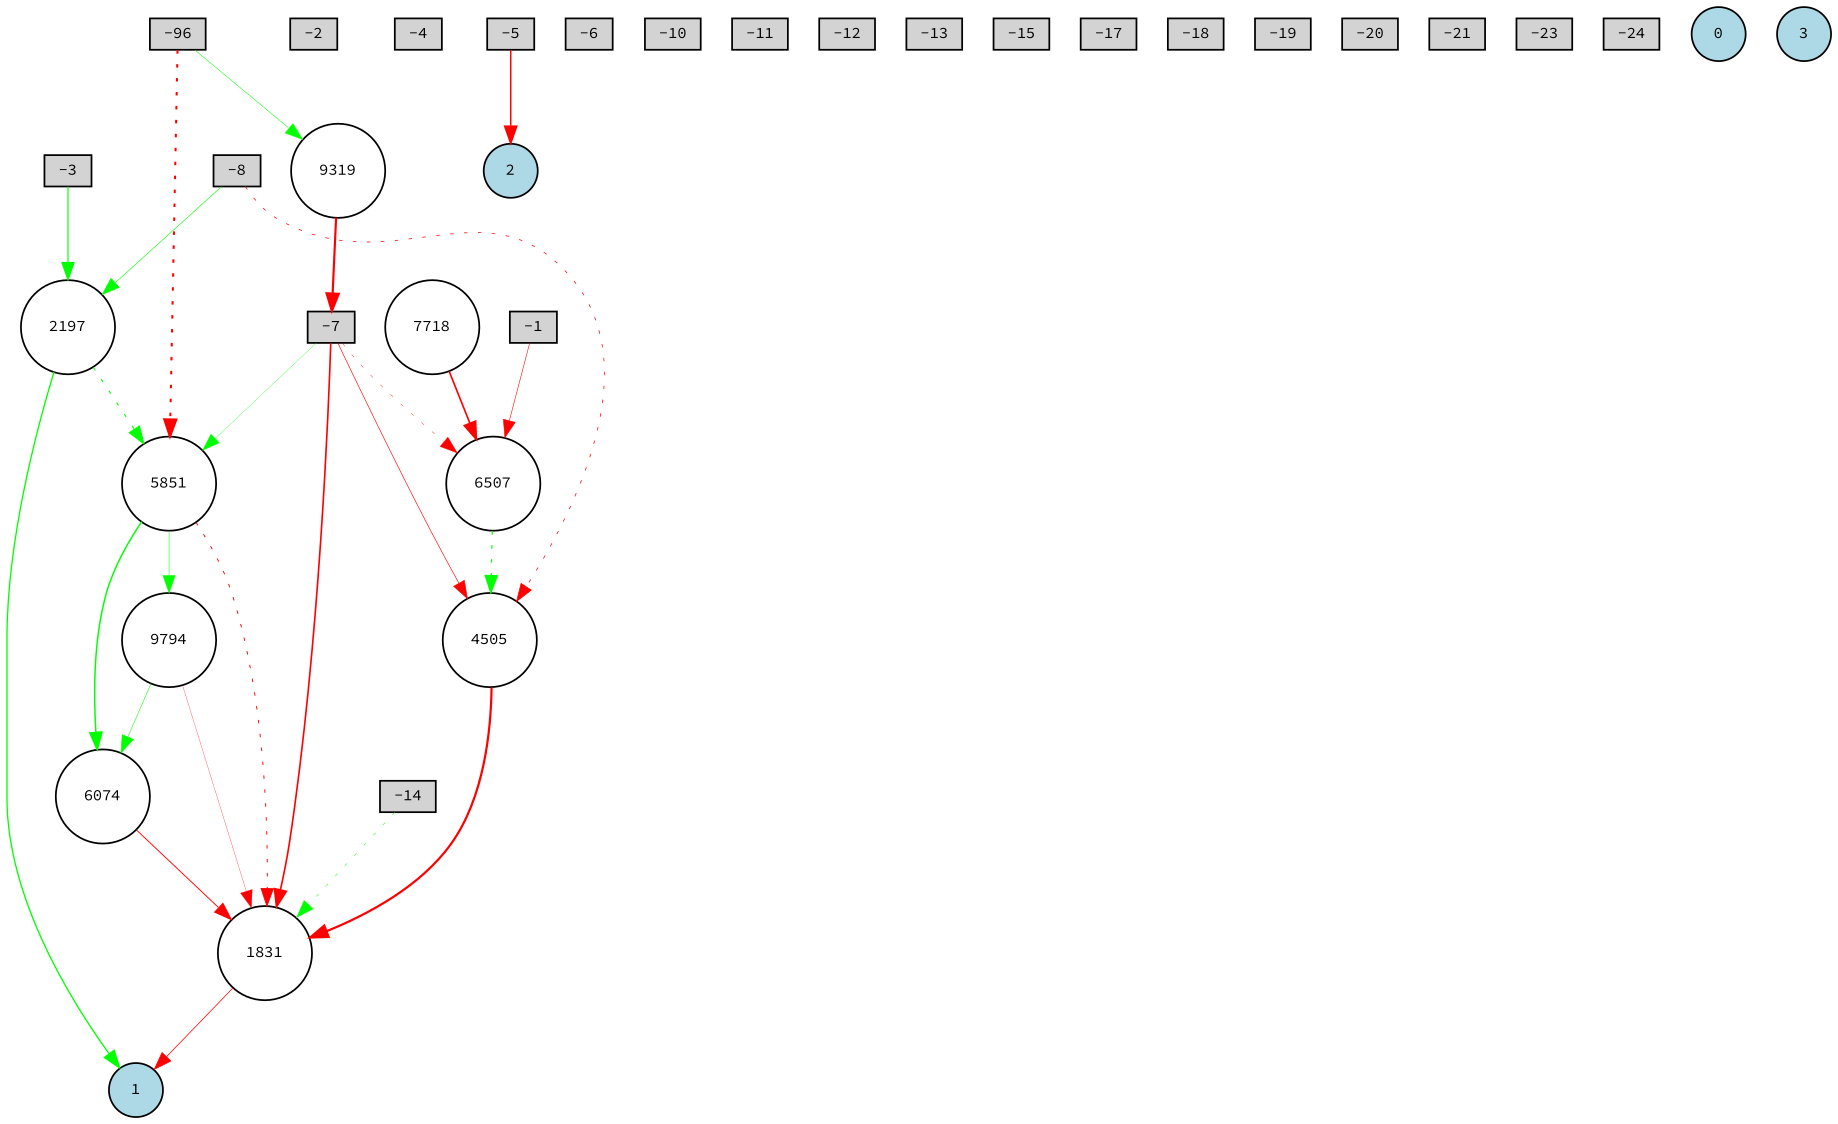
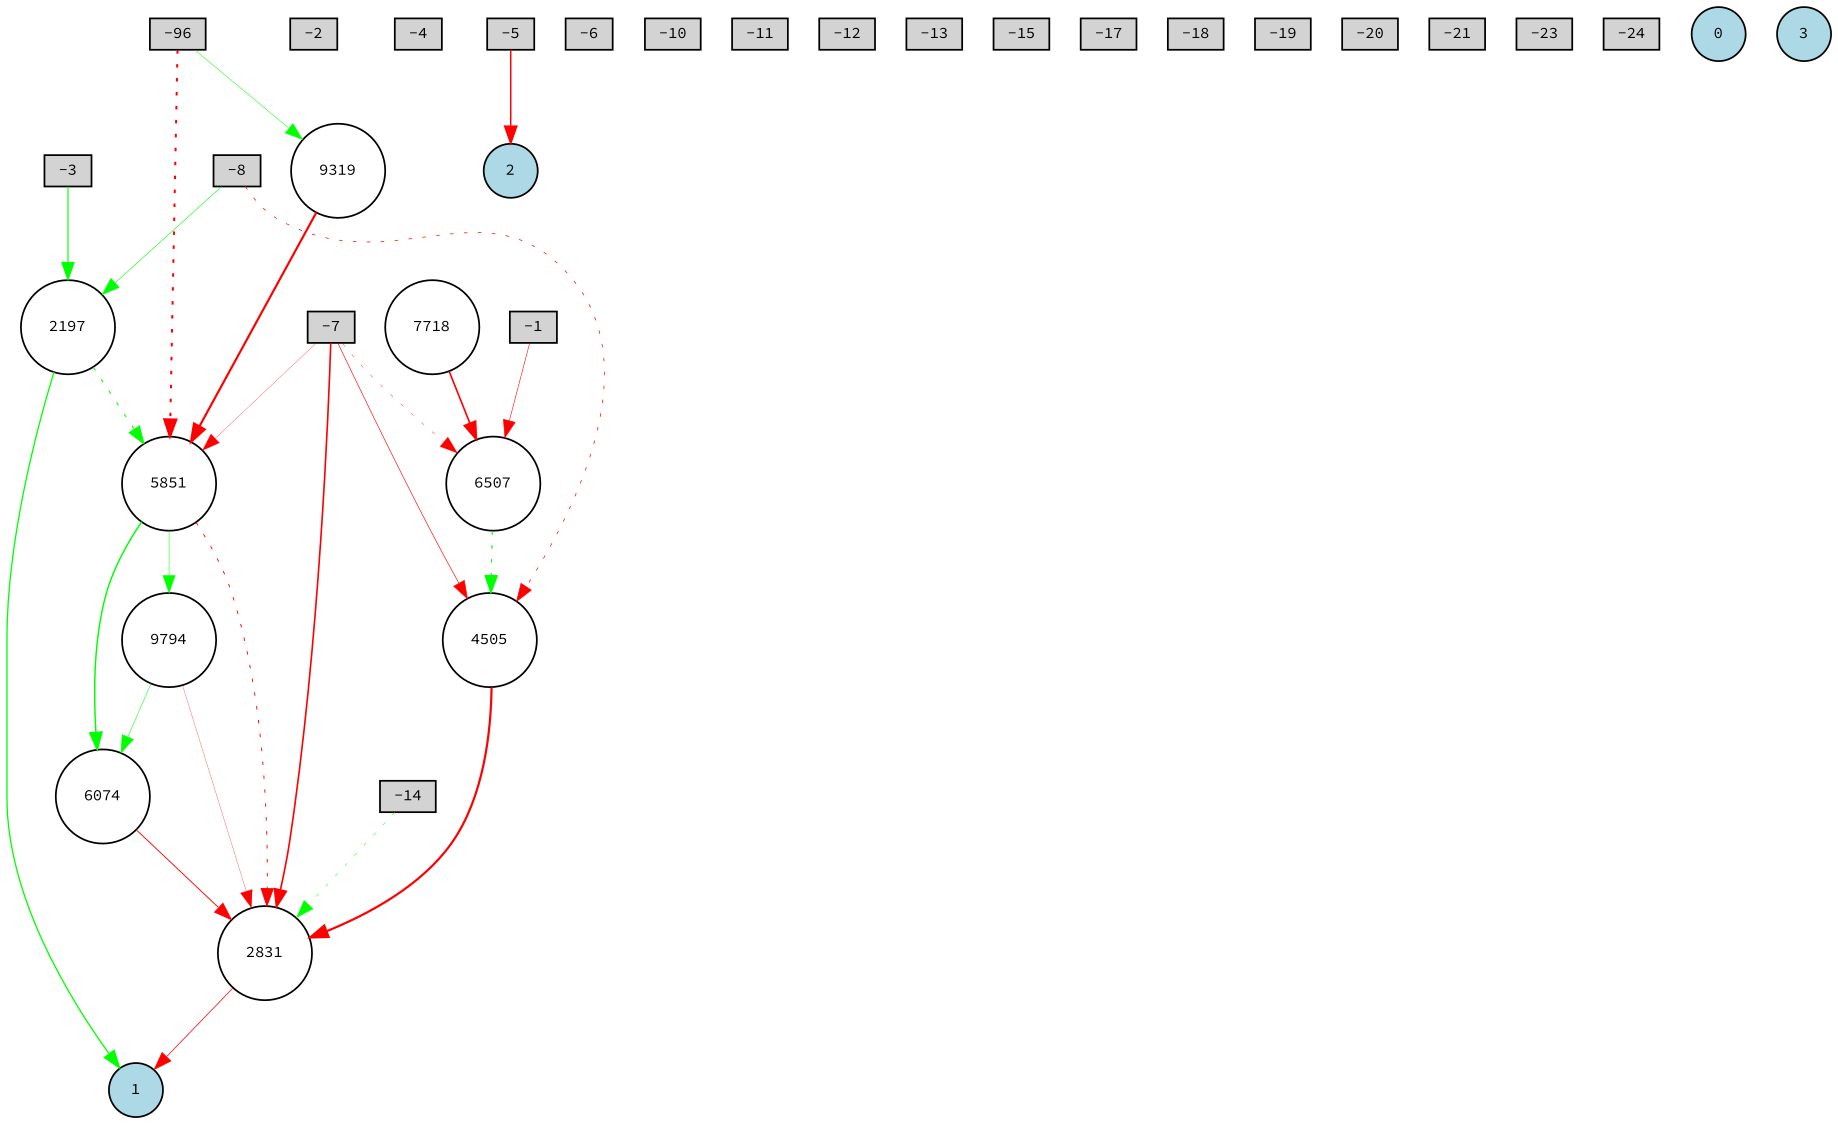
(334, 255) -> (258, 319)
(266, 391) -> (266, 391)
(265, 953) -> (265, 953)
